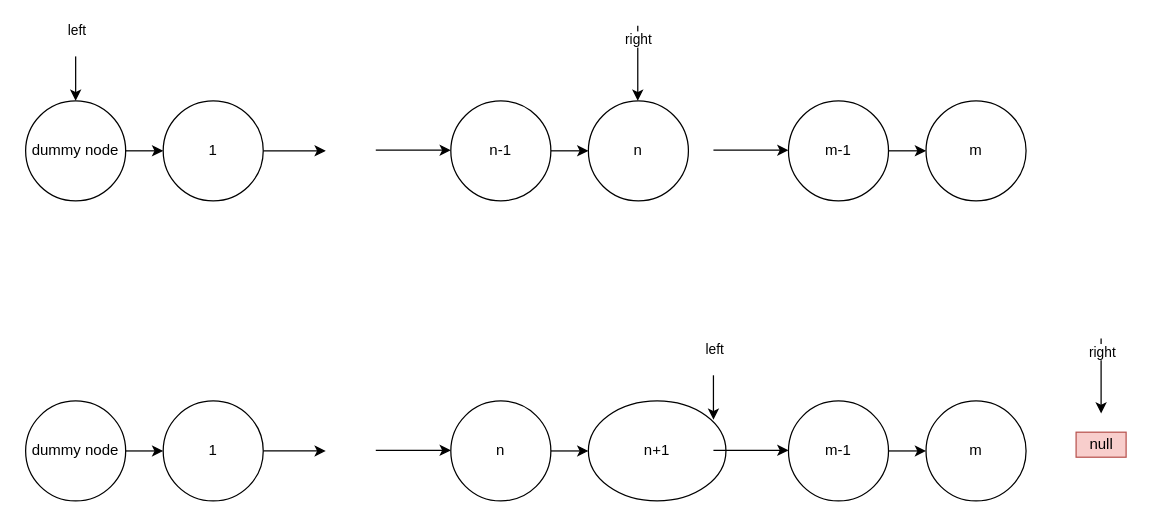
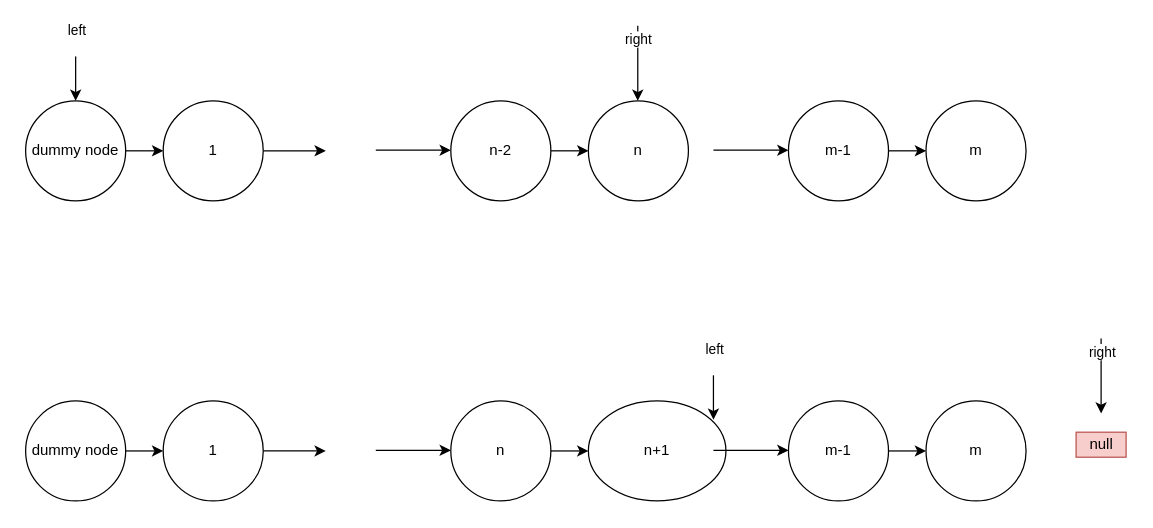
(501, 151) -> (501, 151)
